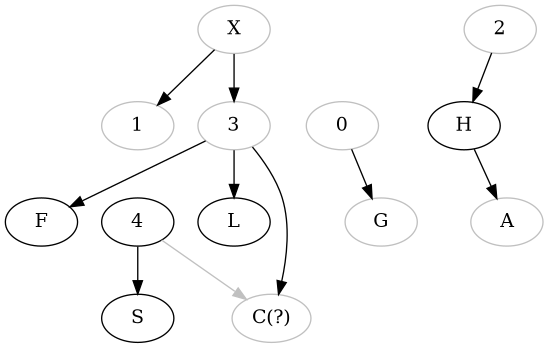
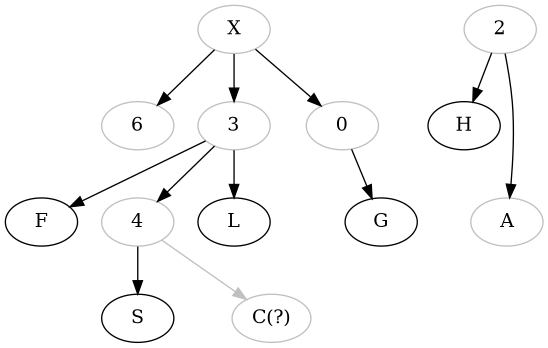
none -> (283, 73)
(138, 126) -> (138, 126)
(483, 168) -> (513, 119)
(285, 210) -> (191, 169)
(138, 222) -> (138, 222)
(381, 222) -> (381, 222)
